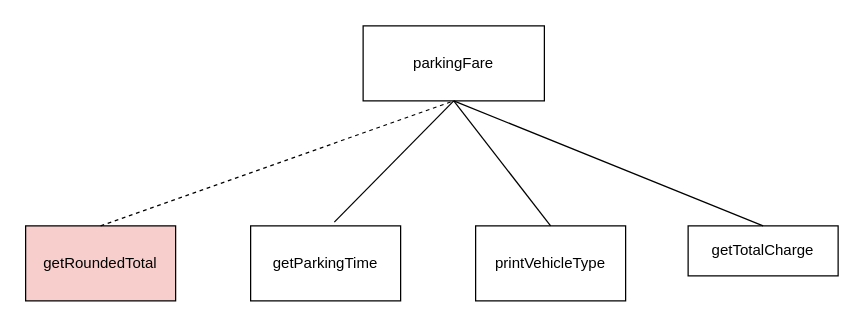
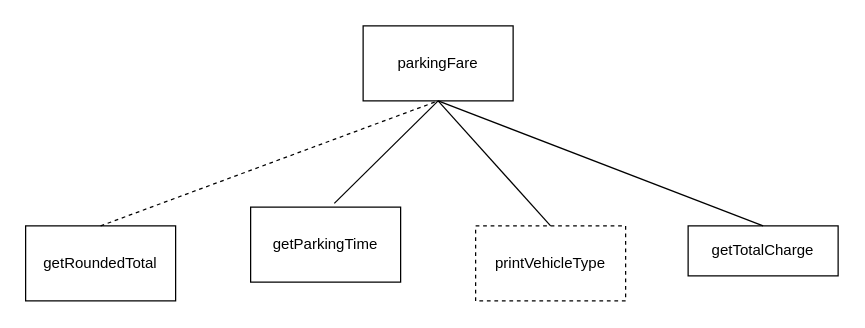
(454, 63) -> (438, 63)
(101, 263) -> (101, 263)
(326, 263) -> (326, 244)
(551, 263) -> (551, 263)
